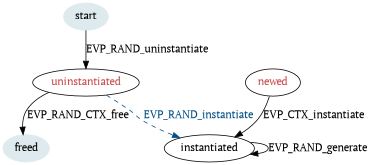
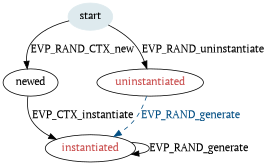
none -> (40, 34)
(273, 83) -> (31, 83)
(198, 115) -> (191, 115)
(26, 148) -> none
(209, 148) -> (90, 148)
